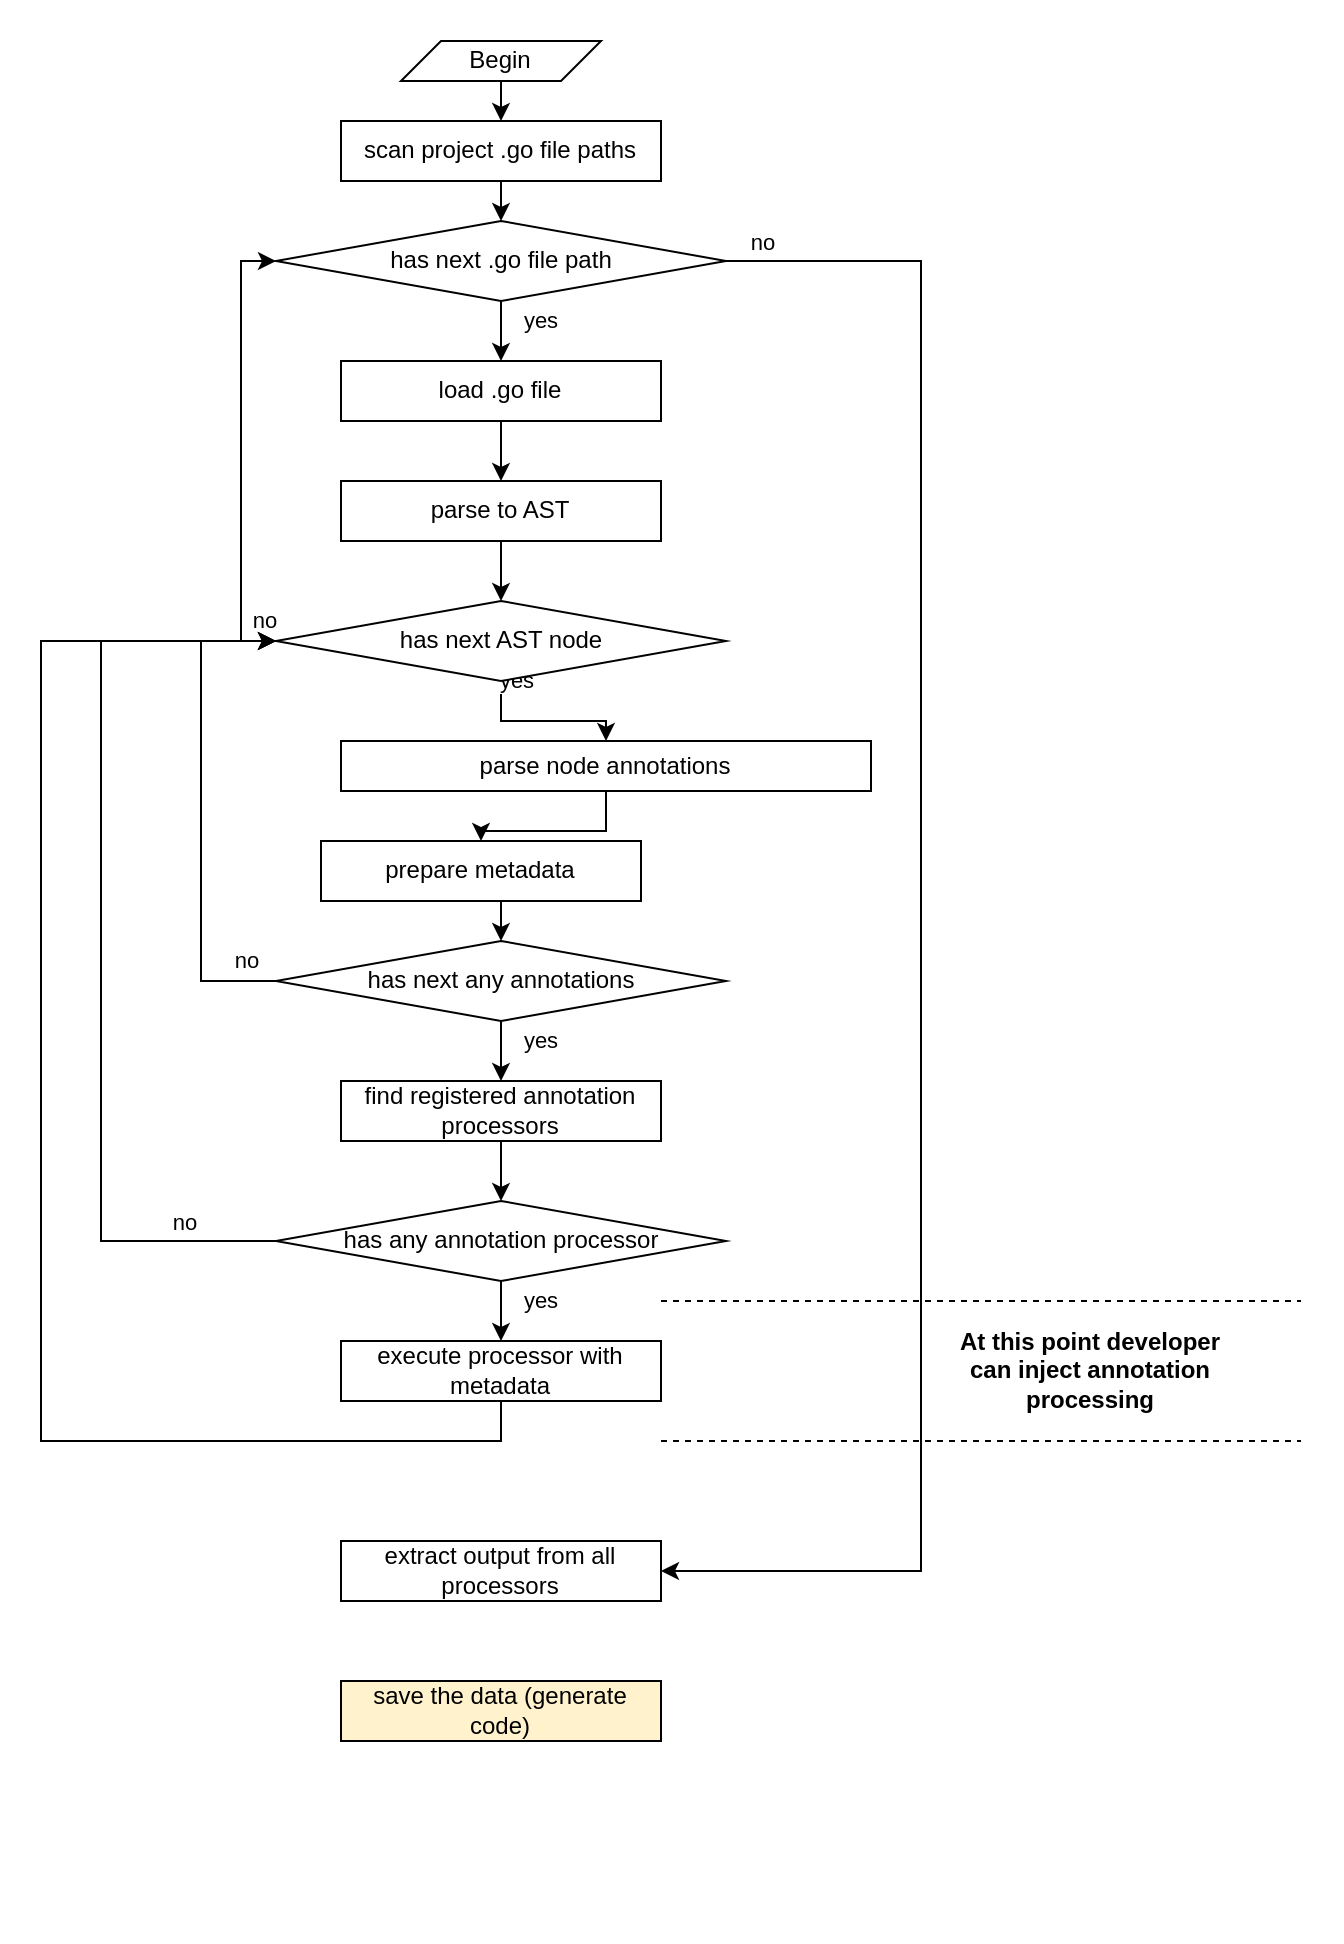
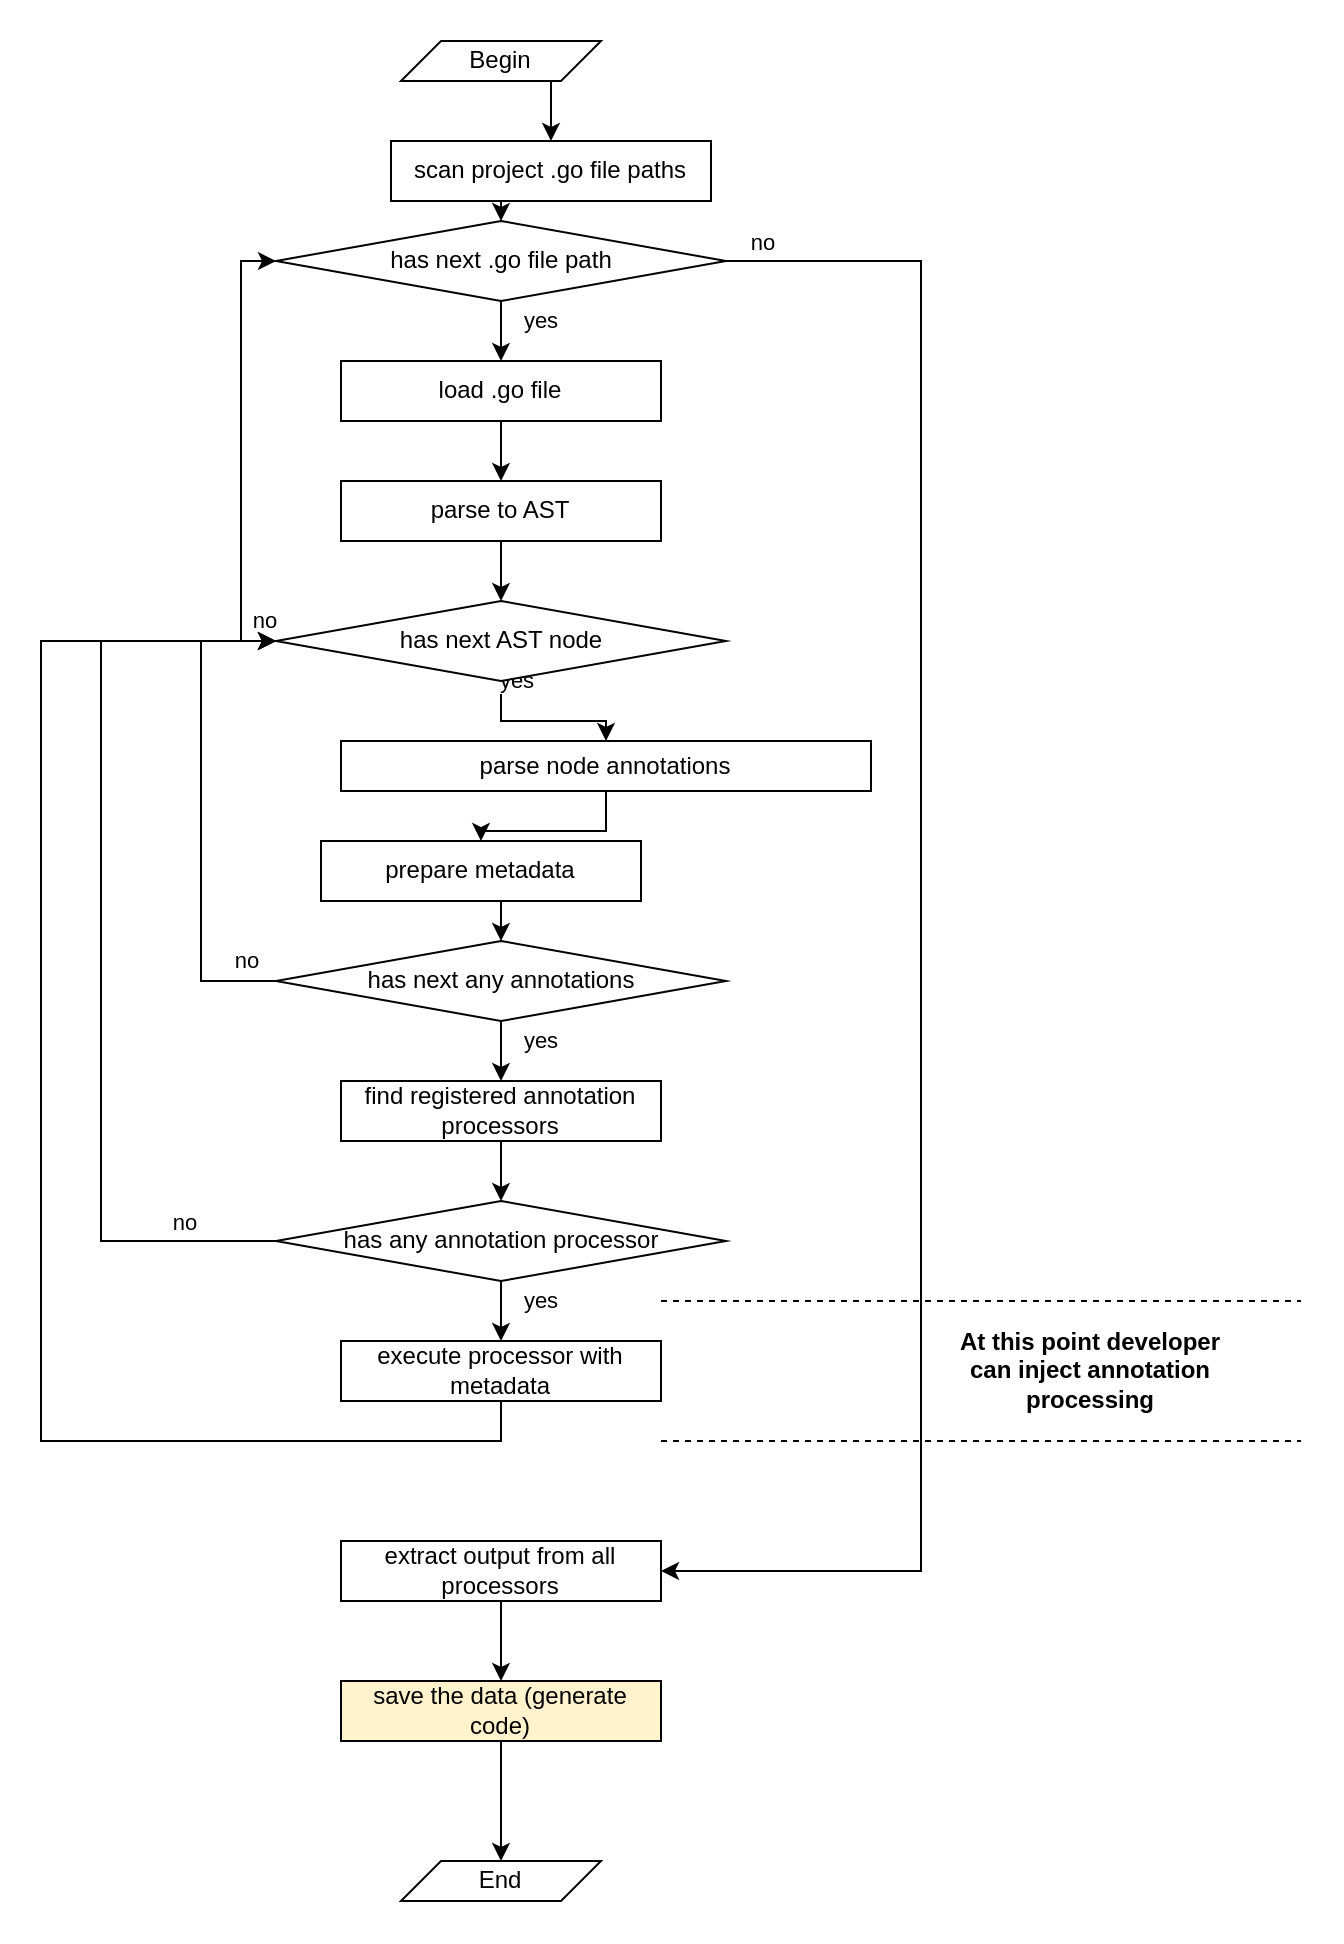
(501, 151) -> (551, 171)
none -> (501, 1634)
none -> (501, 1794)
none -> (501, 1881)
